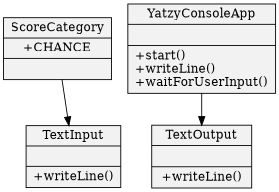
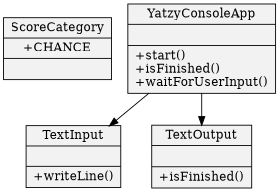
(175, 69) -> (178, 69)
(65, 98) -> (133, 107)
(202, 177) -> (202, 177)
